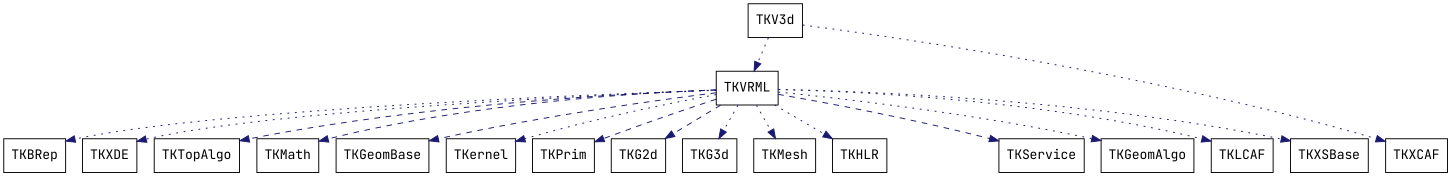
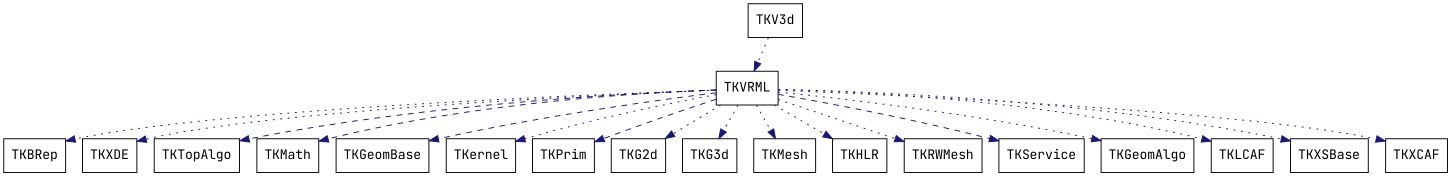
(1091, 72) -> (1168, 113)
(697, 119) -> (697, 119)
none -> (943, 156)
